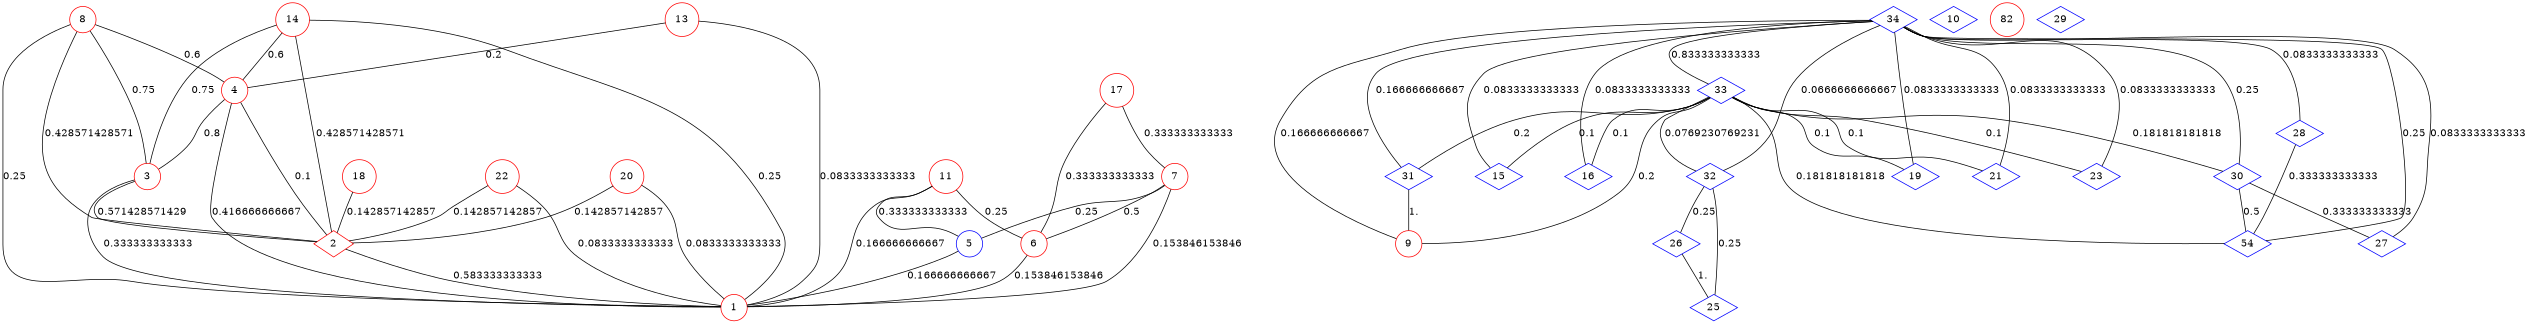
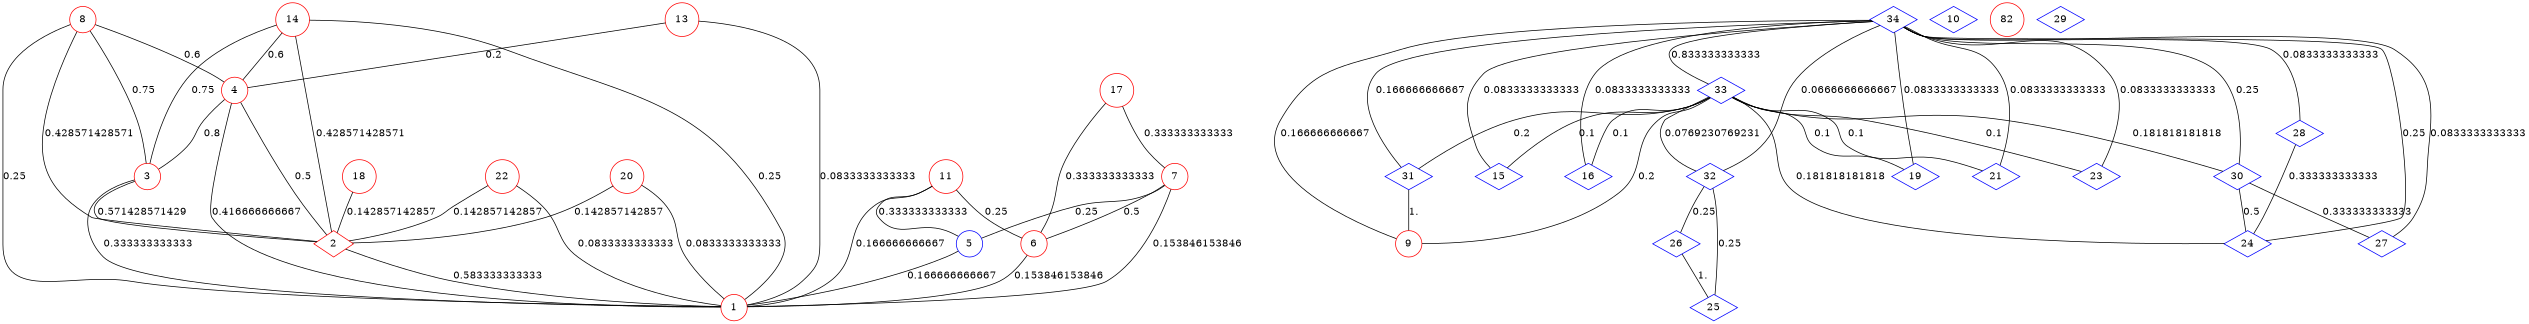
(303, 177) -> (303, 177)
(2248, 244) -> (2248, 244)
